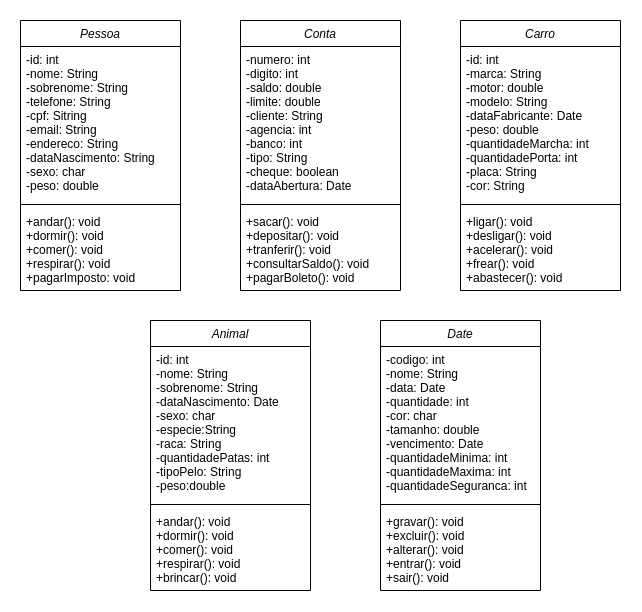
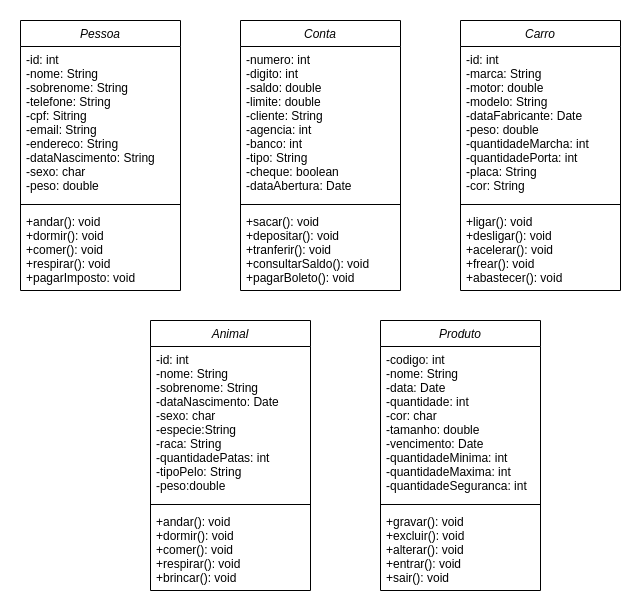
(460, 334) -> (460, 334)
